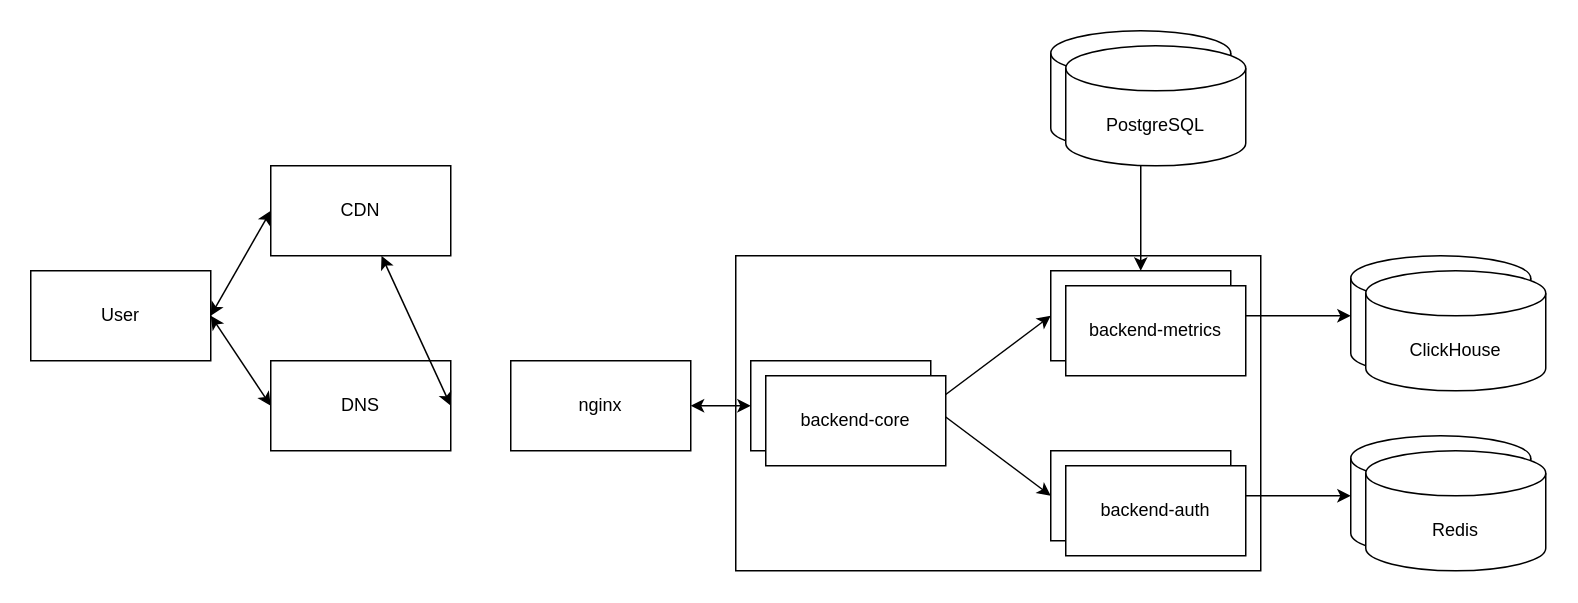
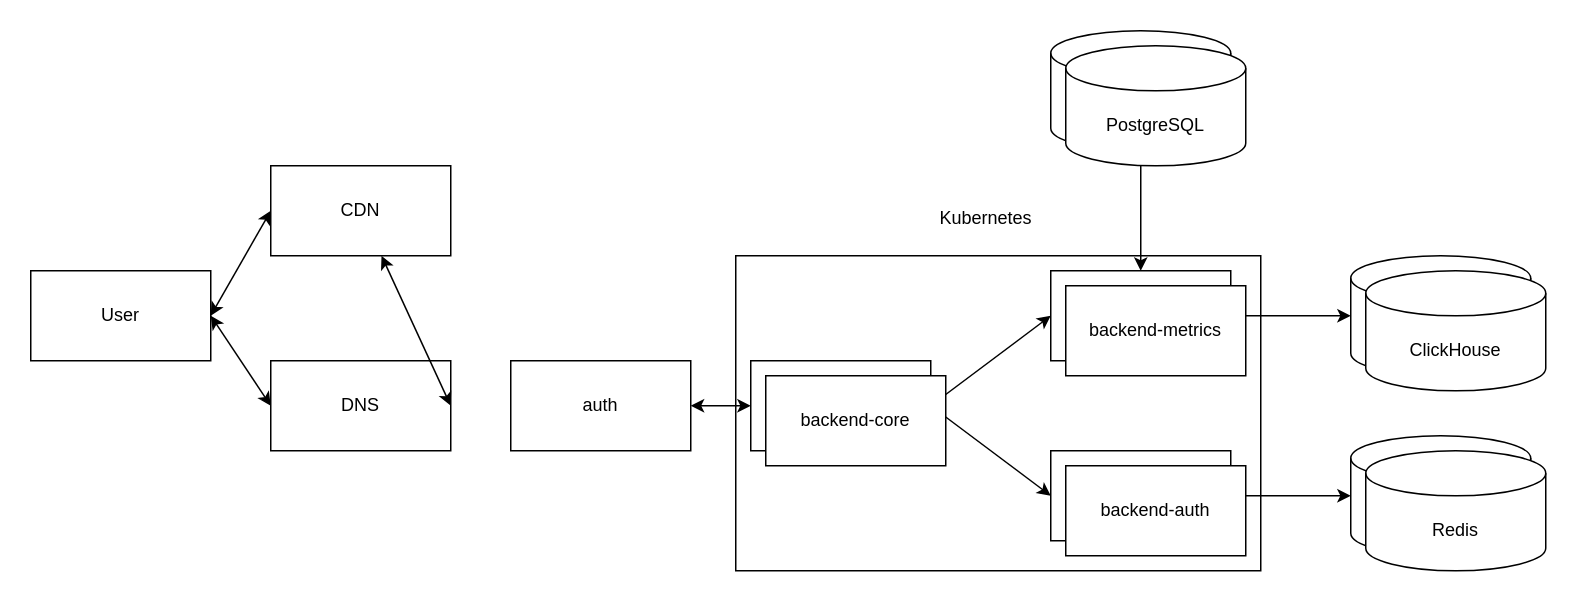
none -> (986, 218)
(601, 406) -> (601, 406)
